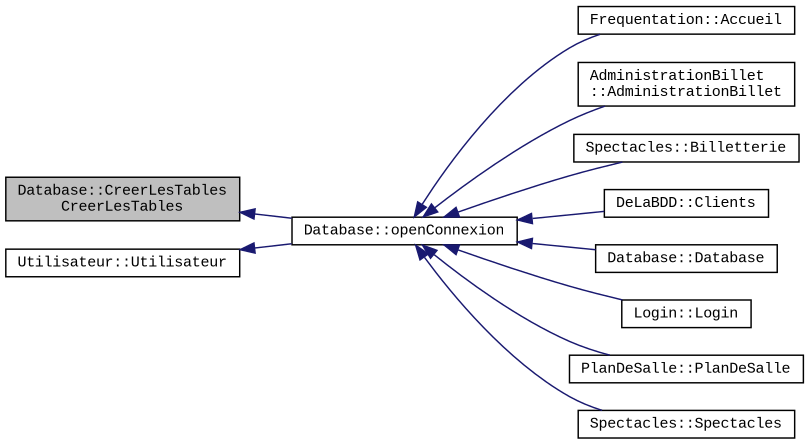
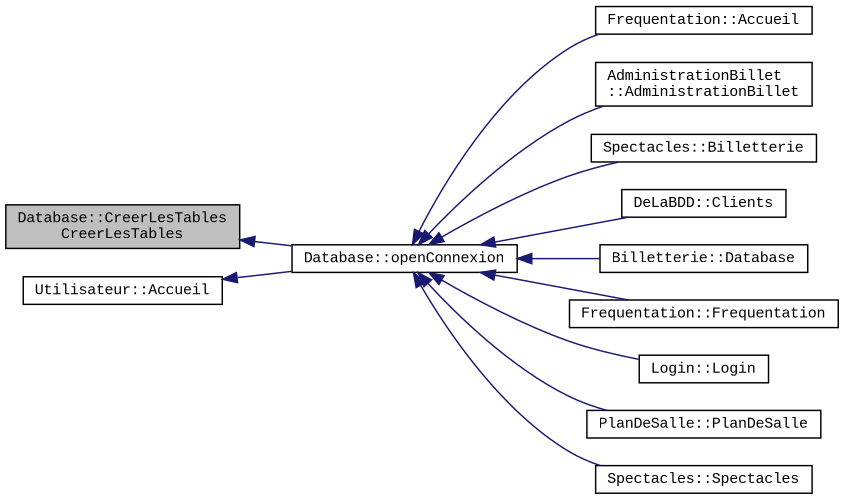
(686, 259) -> (704, 259)
(123, 263) -> (123, 291)
none -> (704, 314)
